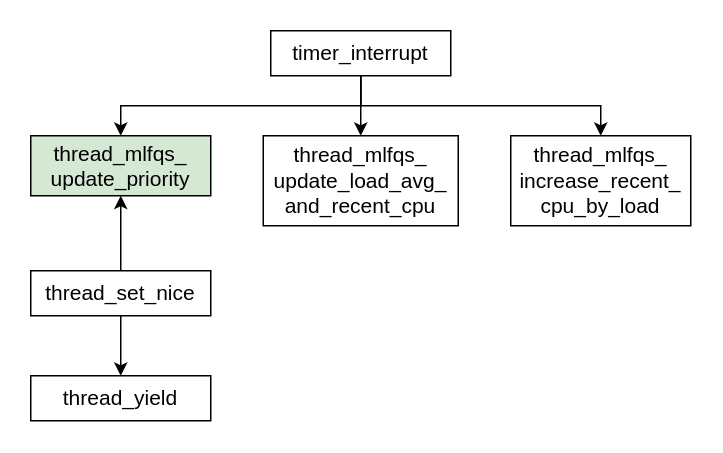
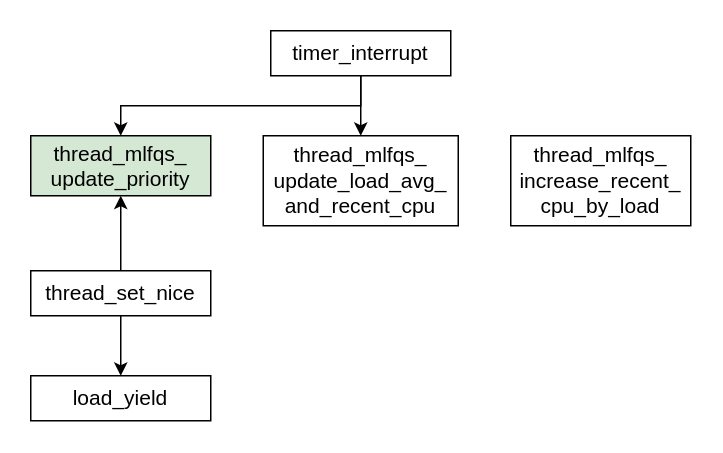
(492, 106) -> none
(121, 398) -> (121, 398)
